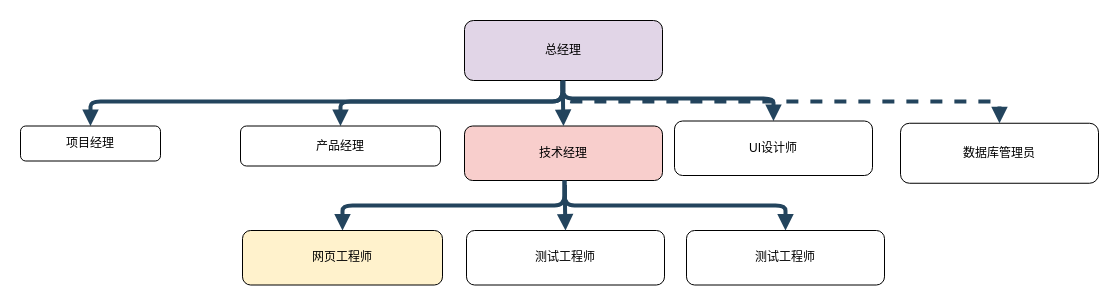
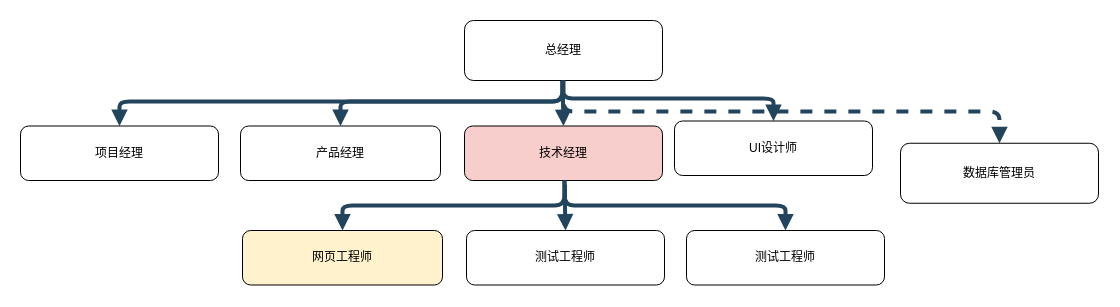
(564, 51) -> (564, 51)
(91, 144) -> (120, 153)
(341, 146) -> (341, 153)
(1000, 153) -> (1000, 173)
